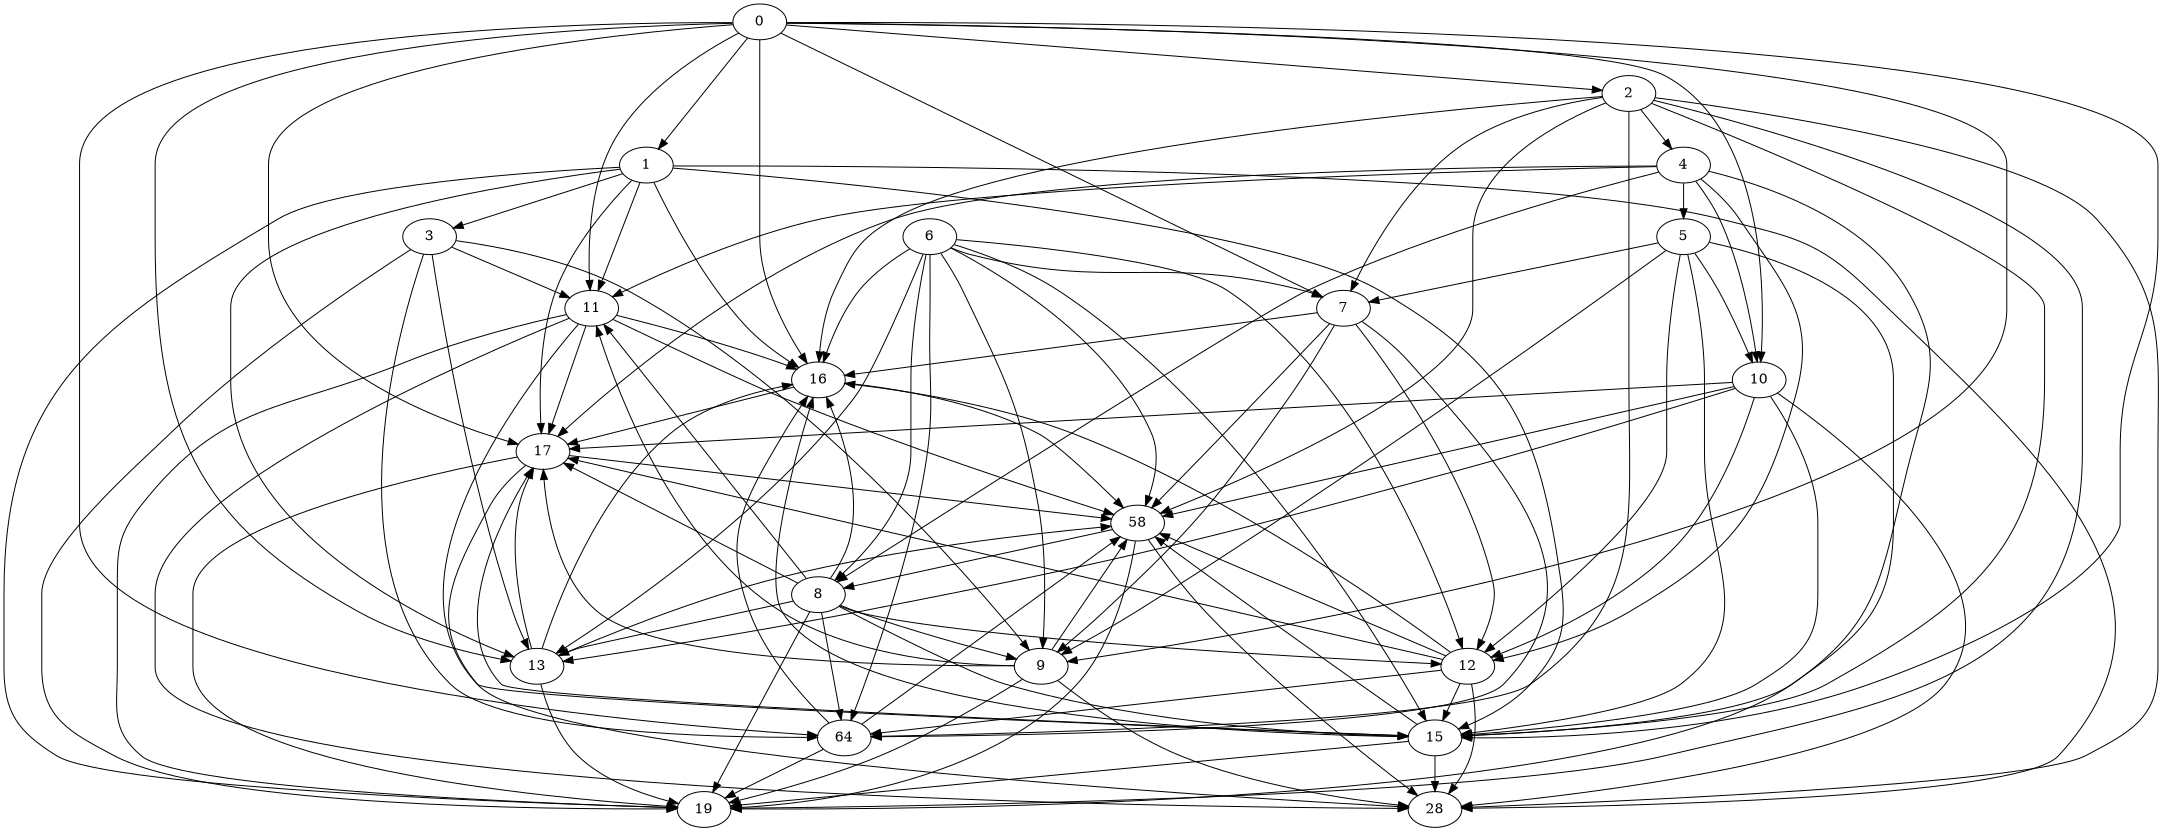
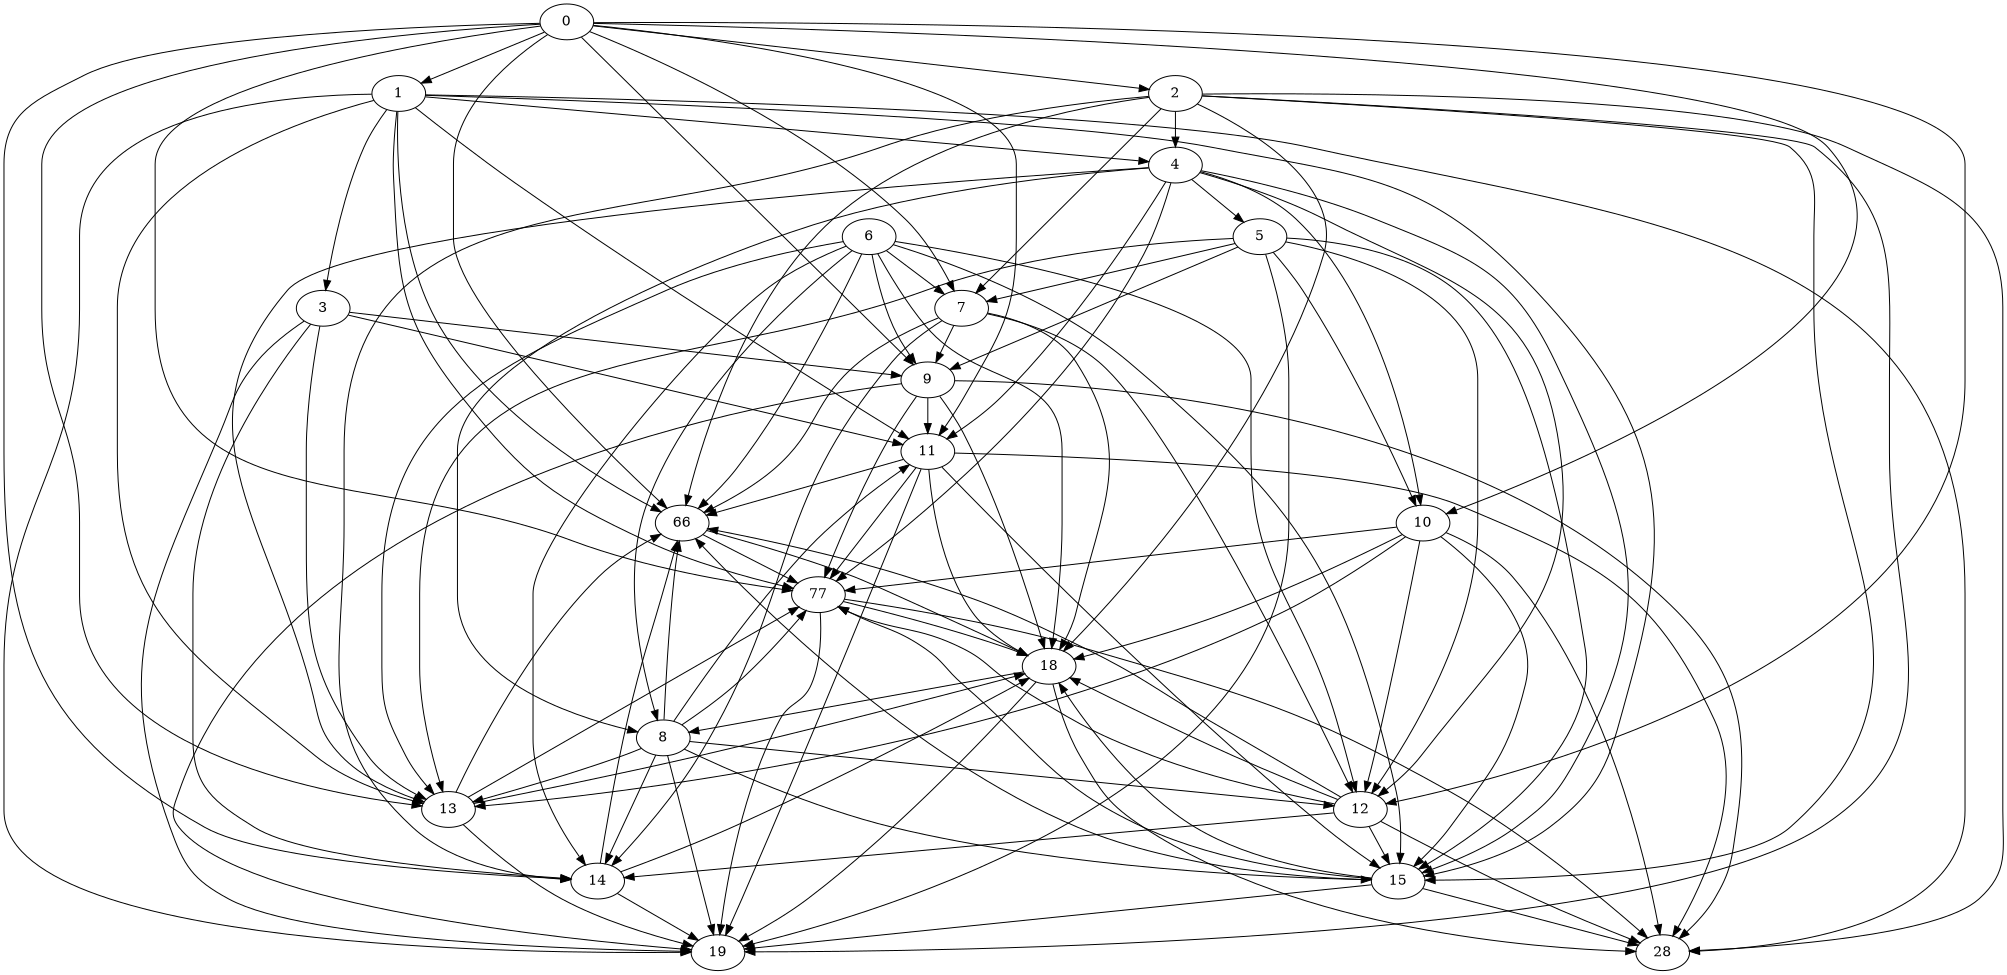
(2017, 93) -> (1777, 81)
none -> (764, 127)
none -> (424, 245)
none -> (643, 360)
(818, 380) -> (682, 523)
(543, 451) -> (818, 595)
(1138, 523) -> (1049, 666)
(923, 633) -> none
(844, 738) -> (598, 881)
